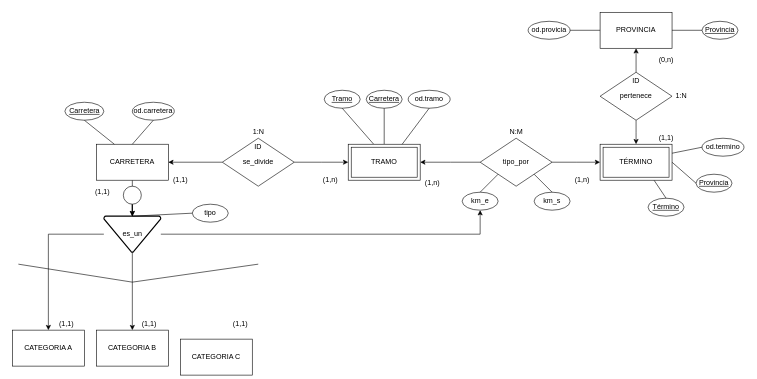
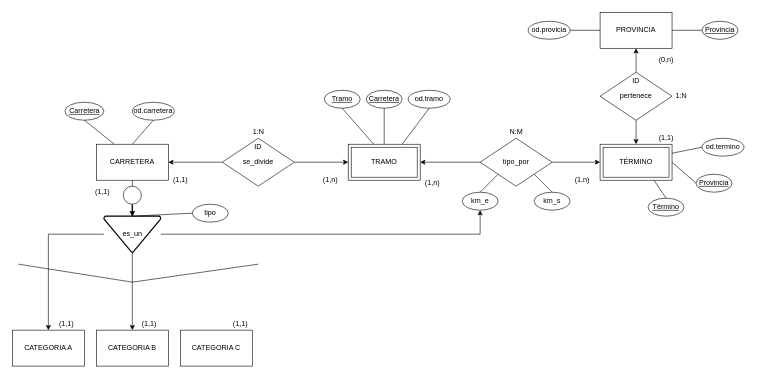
(216, 357) -> (216, 348)
